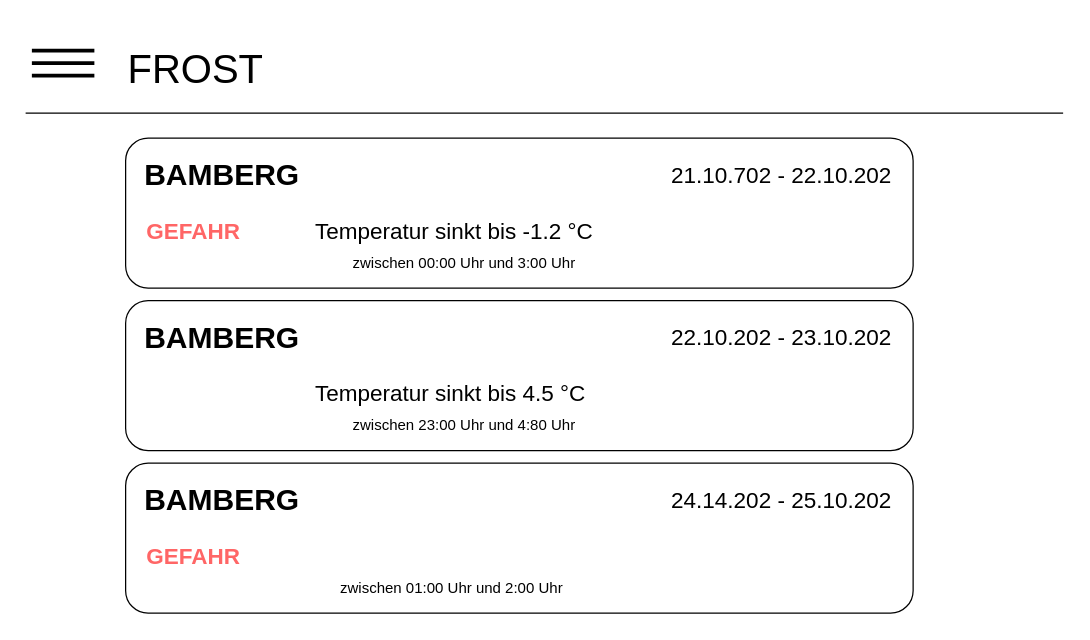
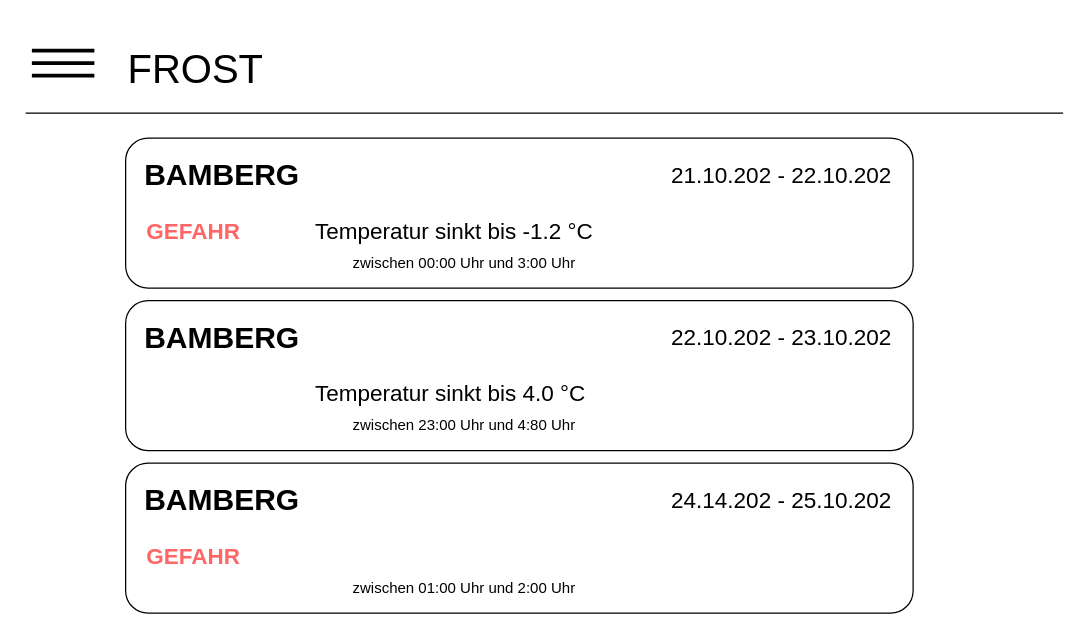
(796, 176) -> (796, 176)
(465, 394) -> (465, 394)
(619, 588) -> (632, 588)
